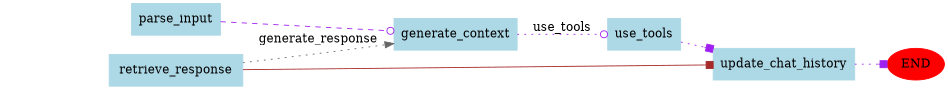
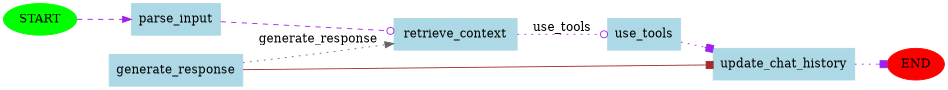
none -> (40, 19)
(456, 34) -> (456, 34)
(176, 70) -> (176, 70)
